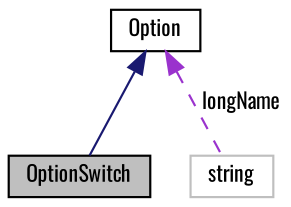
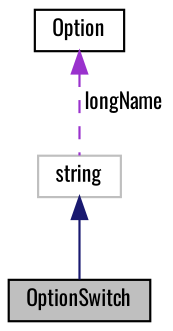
(112, 113) -> (79, 250)
